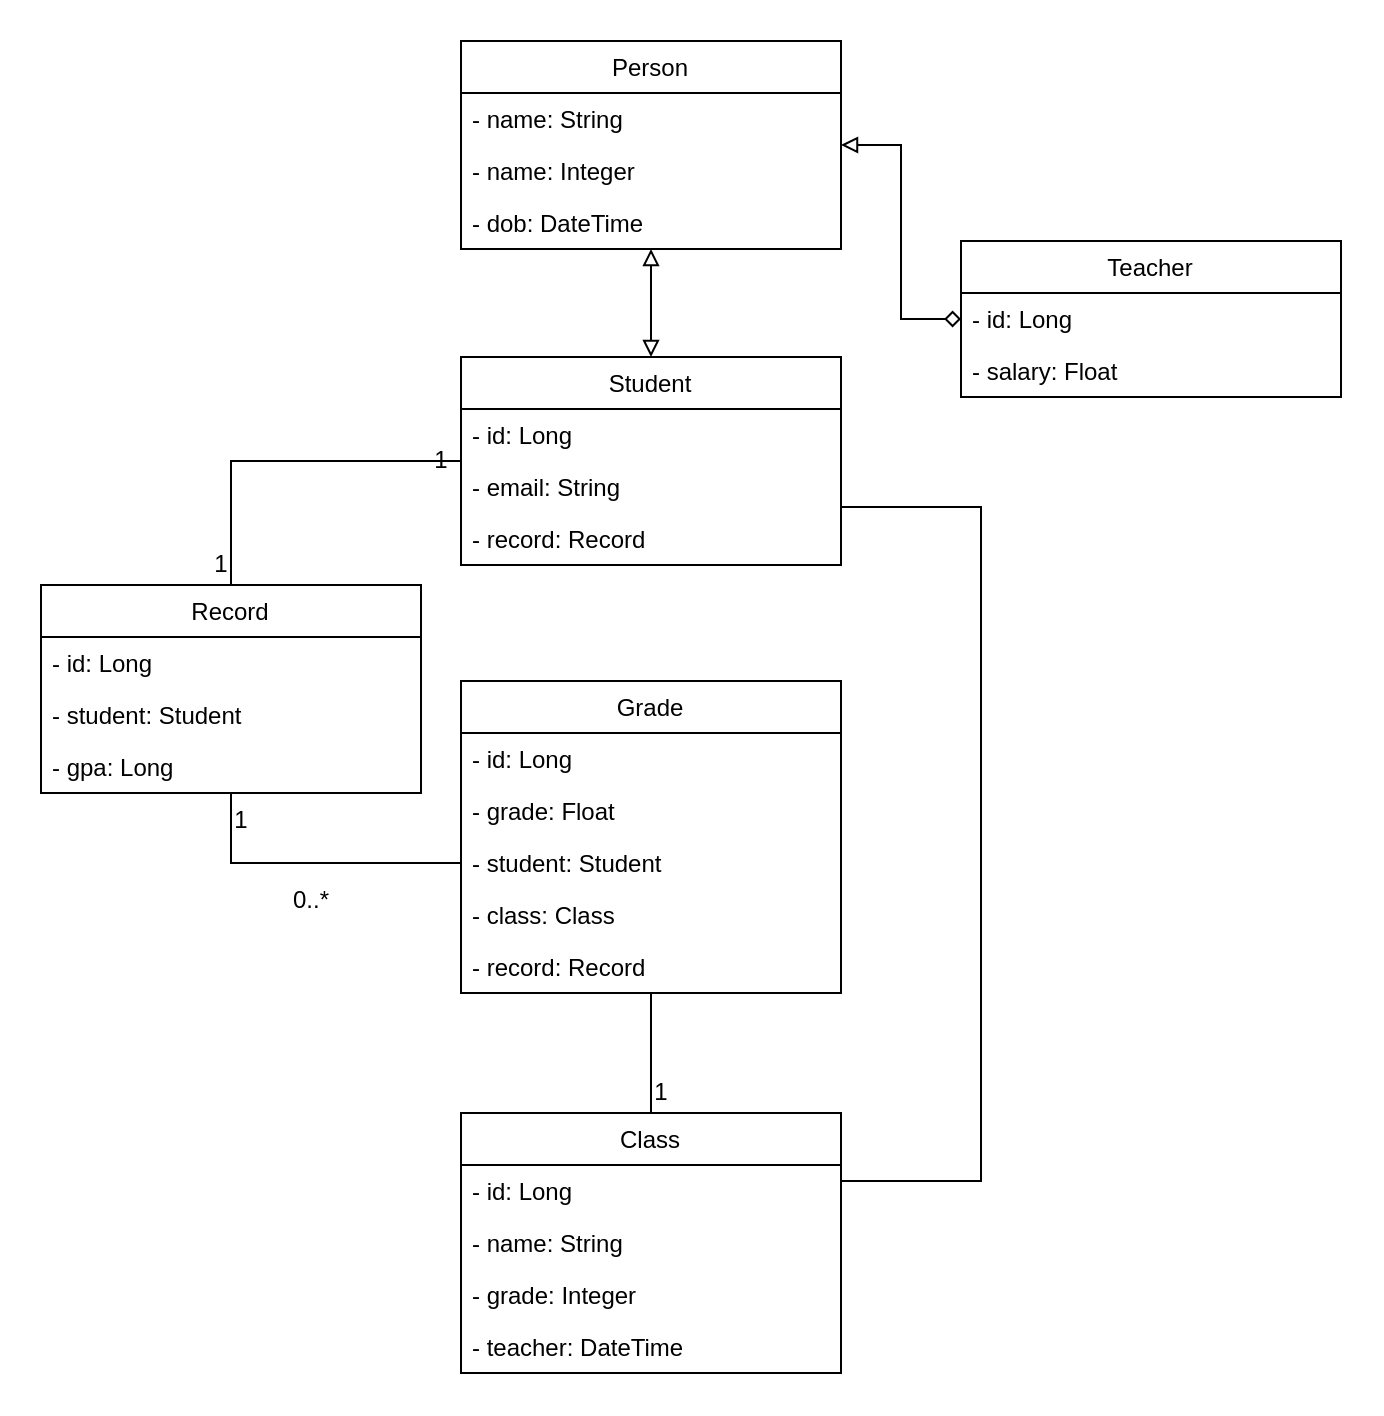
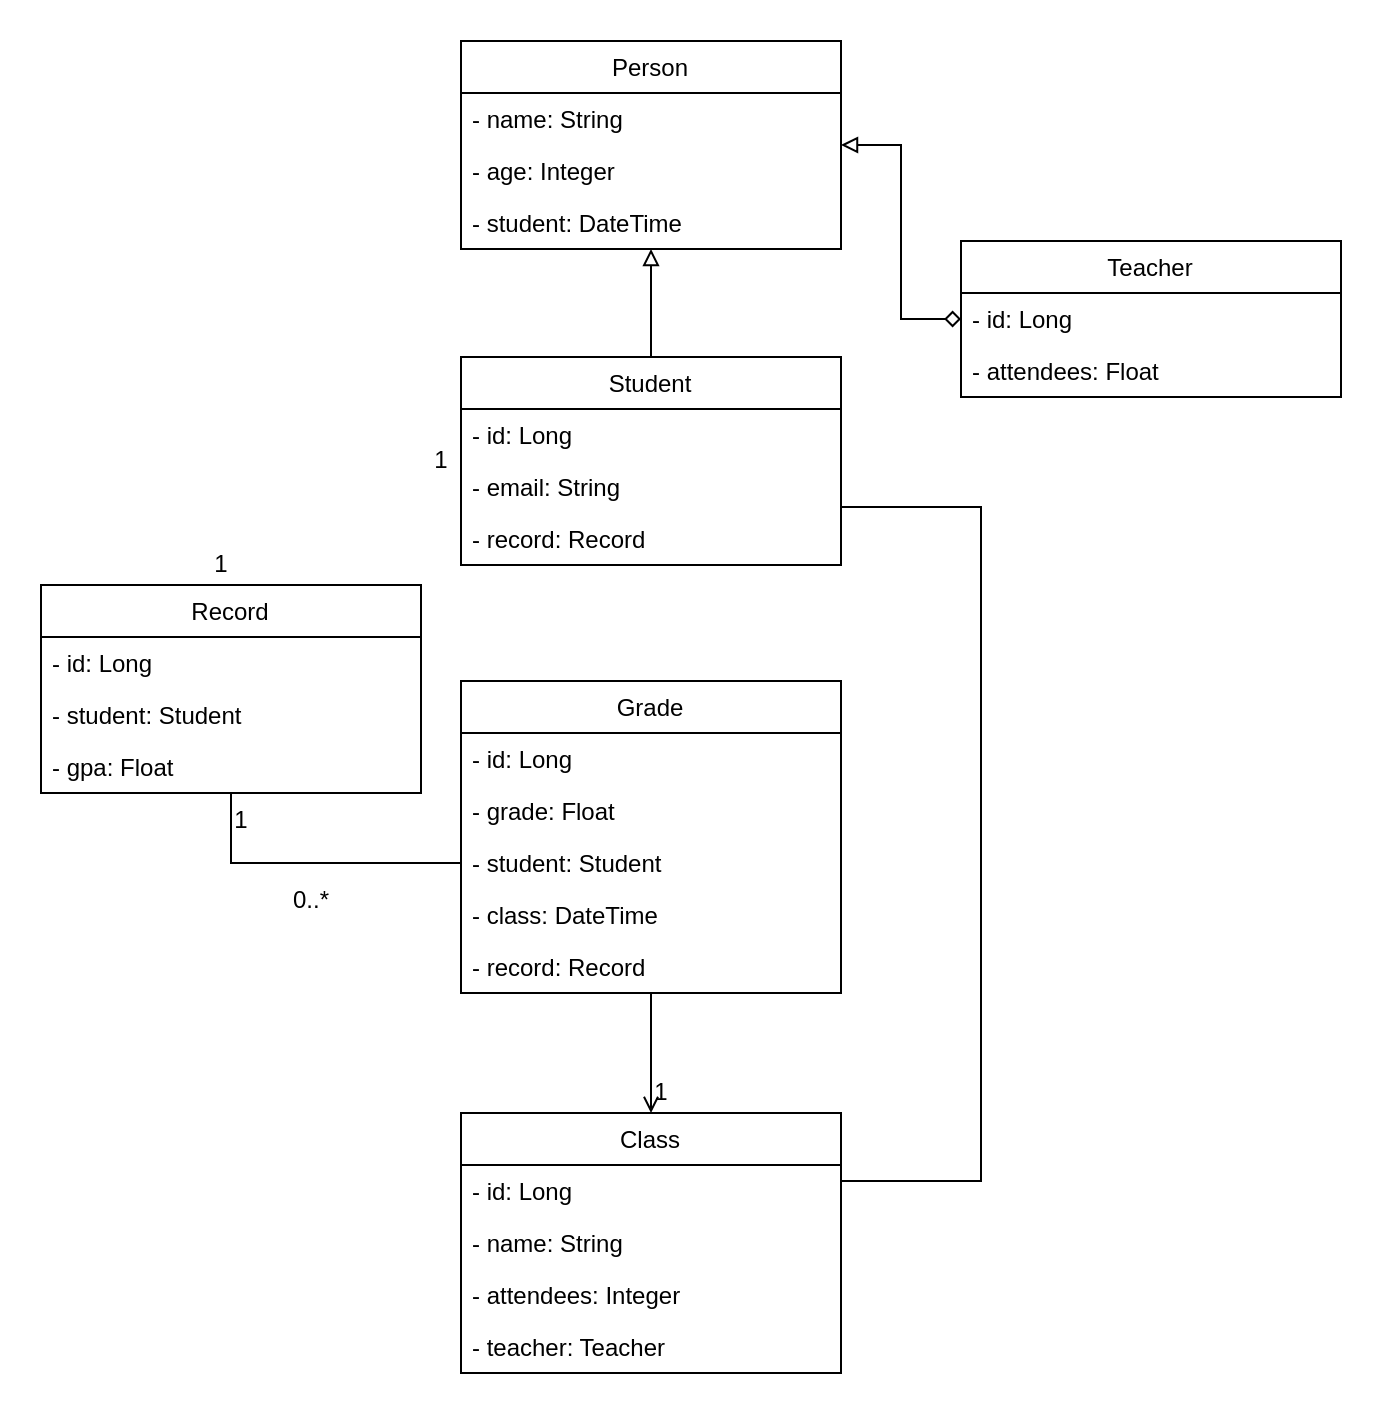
(563, 172) -> (557, 172)
(560, 224) -> (587, 224)
(651, 339) -> (651, 346)
(1057, 372) -> (1080, 372)
(286, 461) -> none
(117, 768) -> (120, 768)
(550, 916) -> (571, 916)
(651, 1105) -> (651, 1105)
(570, 1296) -> (597, 1296)
(587, 1348) -> (584, 1348)
